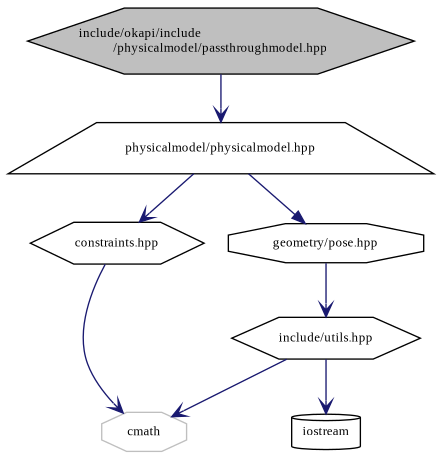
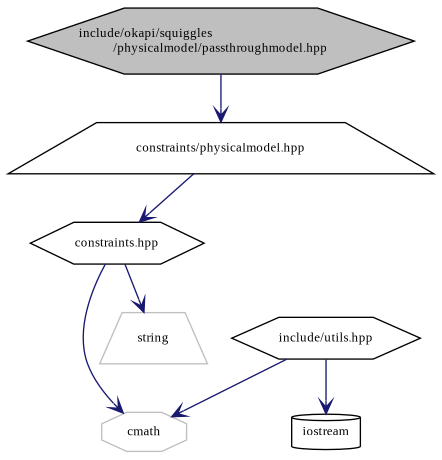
(221, 41) -> (221, 41)
(221, 148) -> (221, 148)
(326, 243) -> none
none -> (154, 338)
